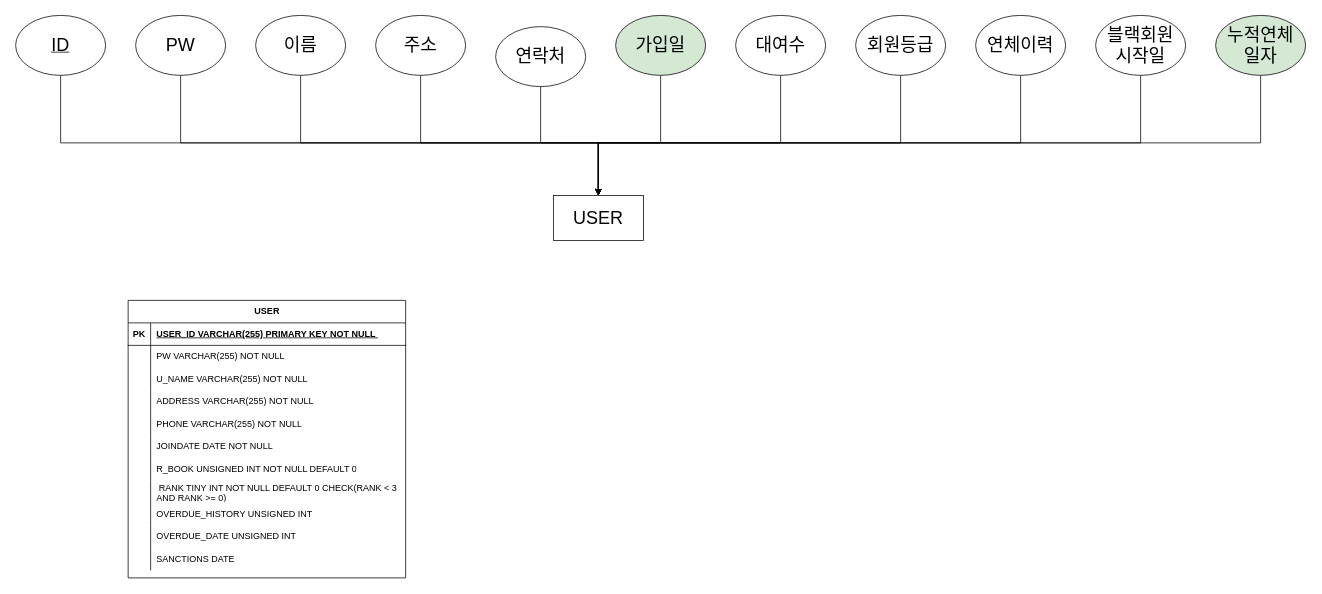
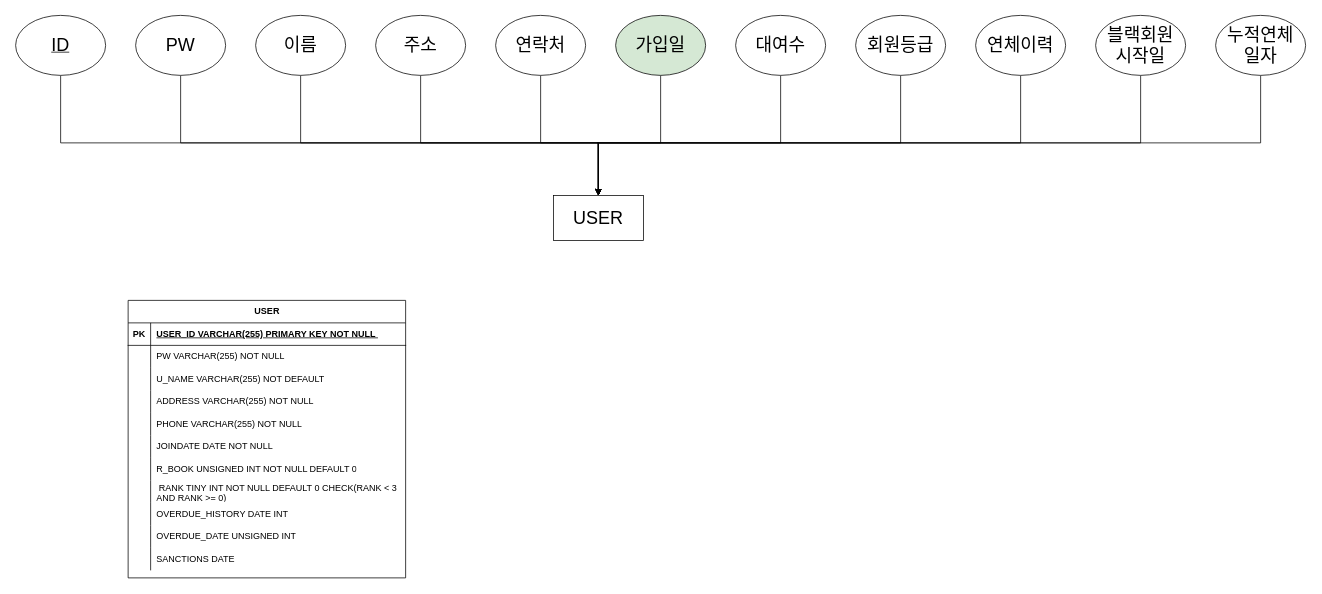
(1260, 45) -> (1260, 45)
(540, 57) -> (540, 45)
(223, 379) -> (231, 379)
(225, 514) -> (215, 514)
